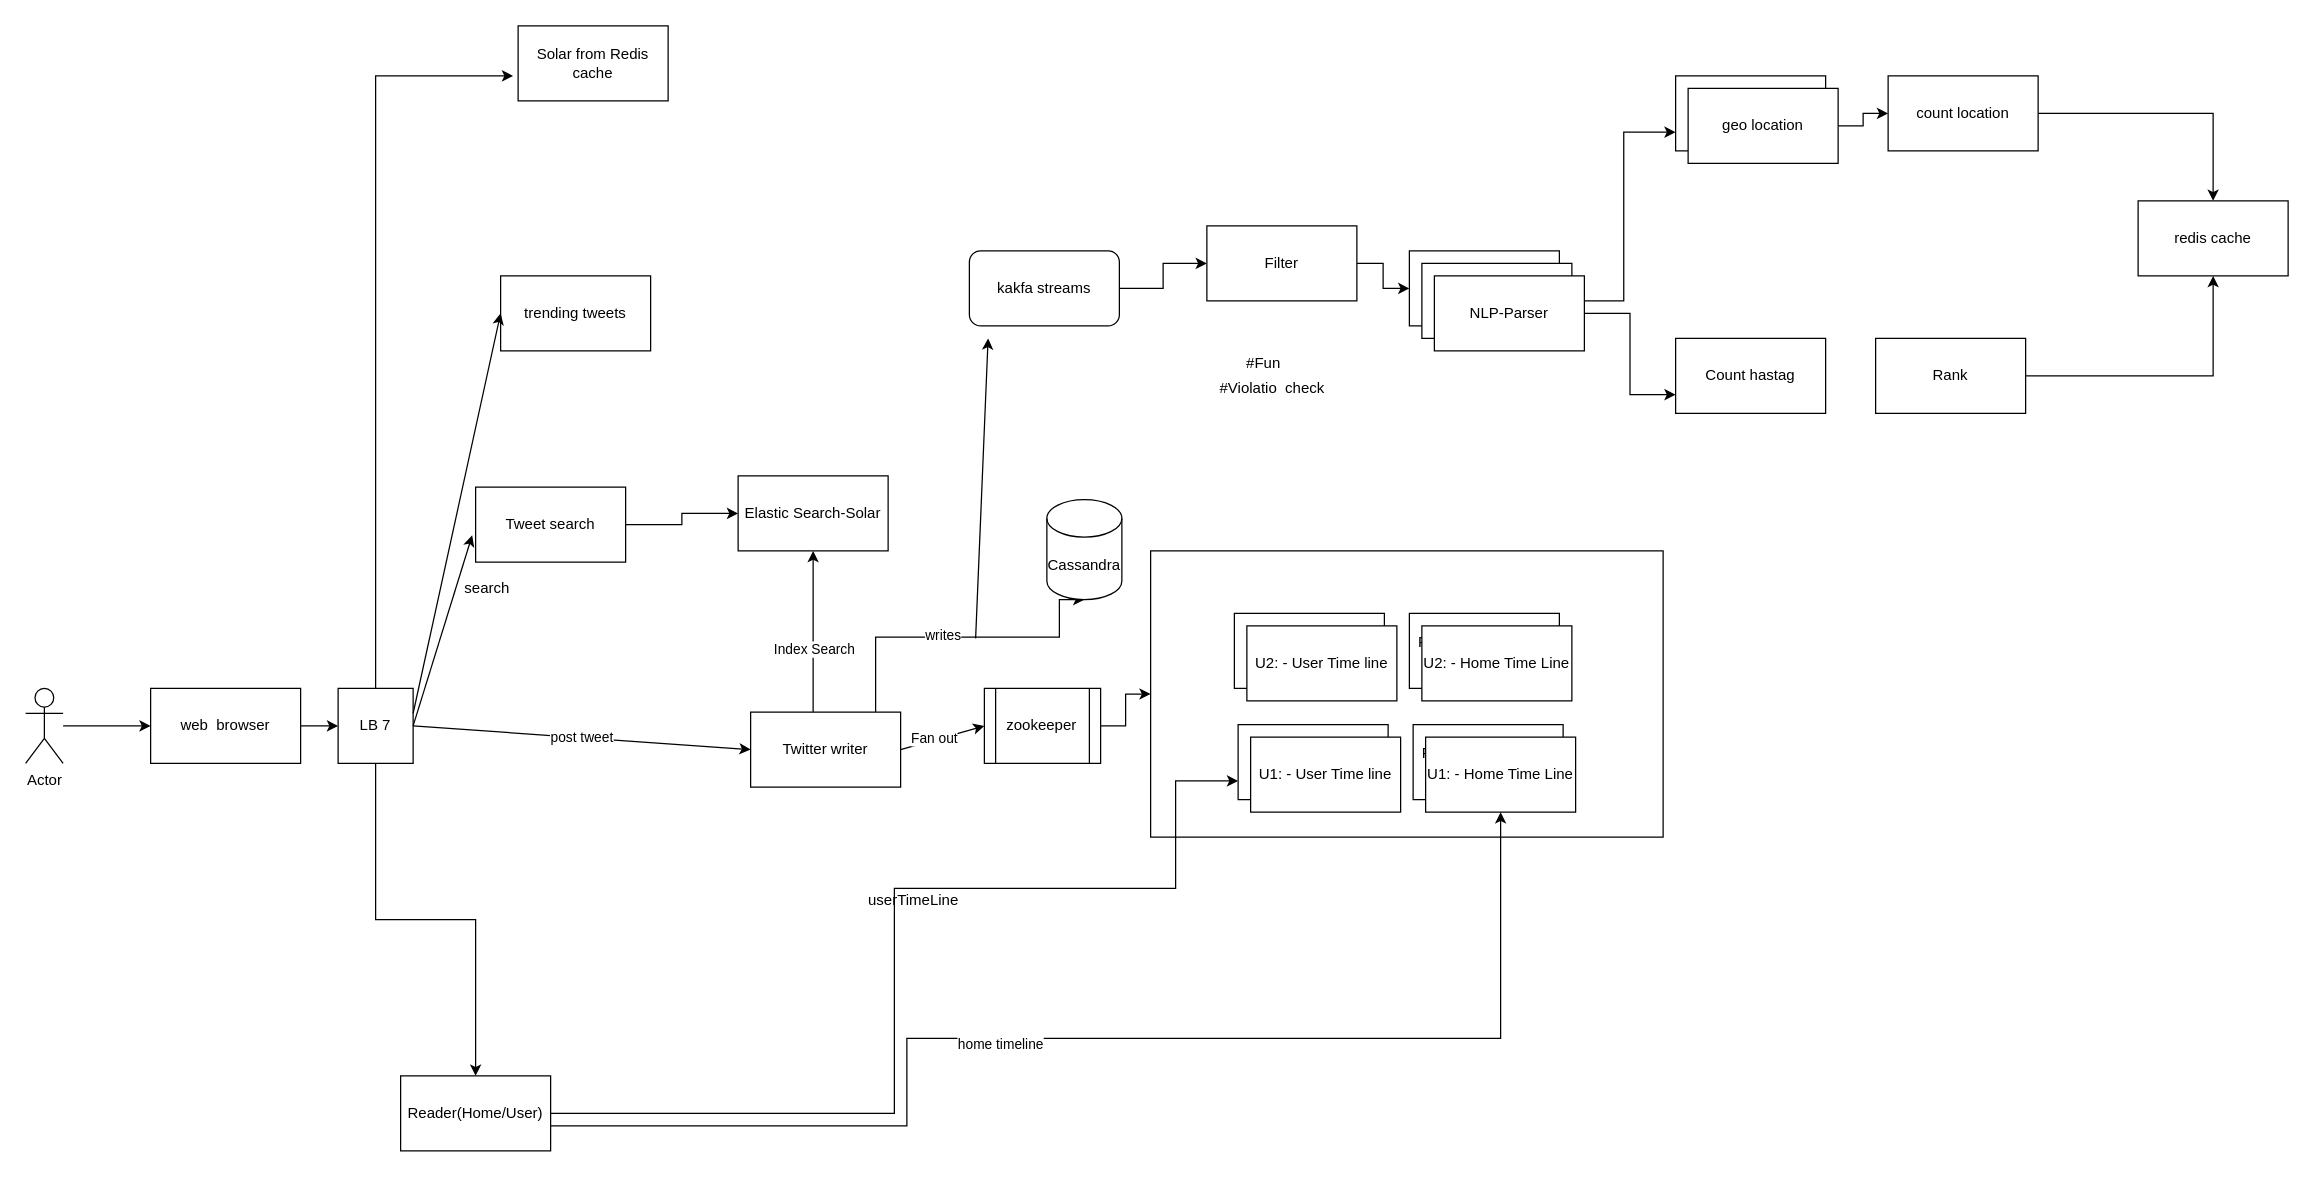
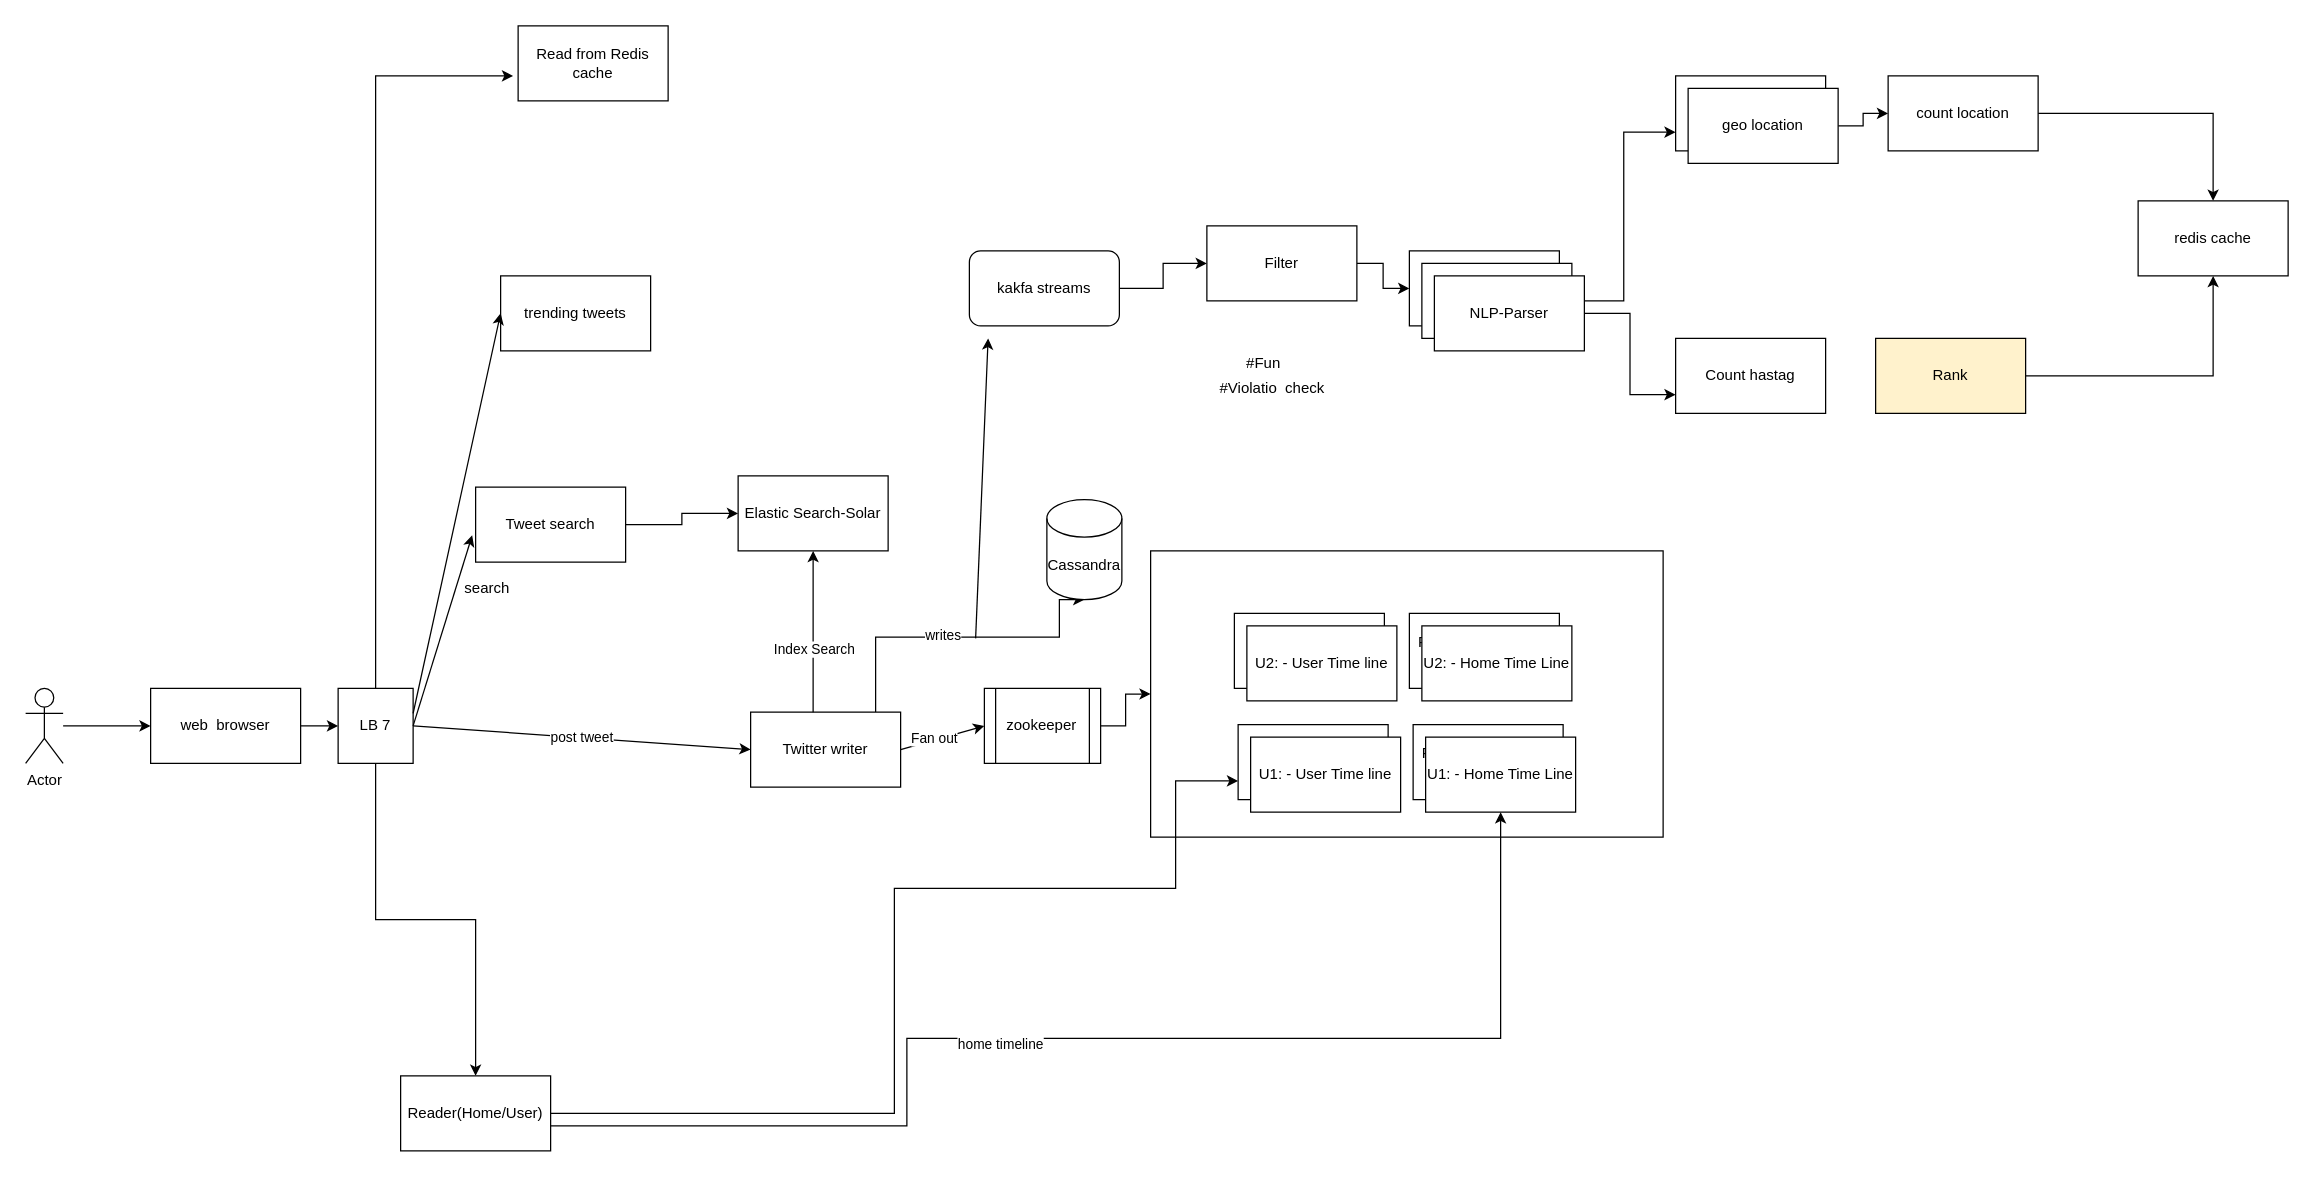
(593, 63) -> (593, 63)
(1951, 376) -> (1951, 376)
(913, 901) -> none
